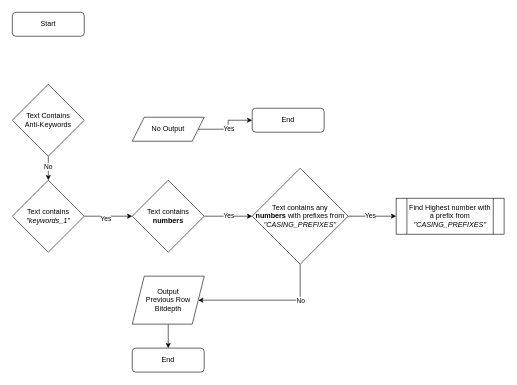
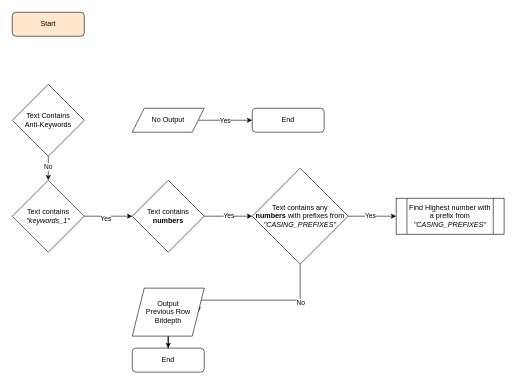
(48, 24) -> (48, 24)
(168, 129) -> (168, 120)
(168, 300) -> (168, 312)
